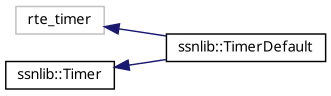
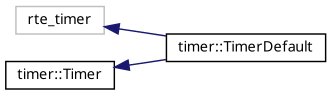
(246, 48) -> (246, 48)
(60, 75) -> (60, 75)
